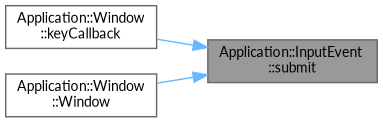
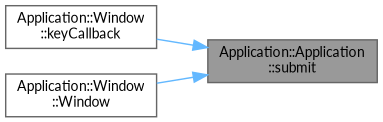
(293, 61) -> (293, 61)
